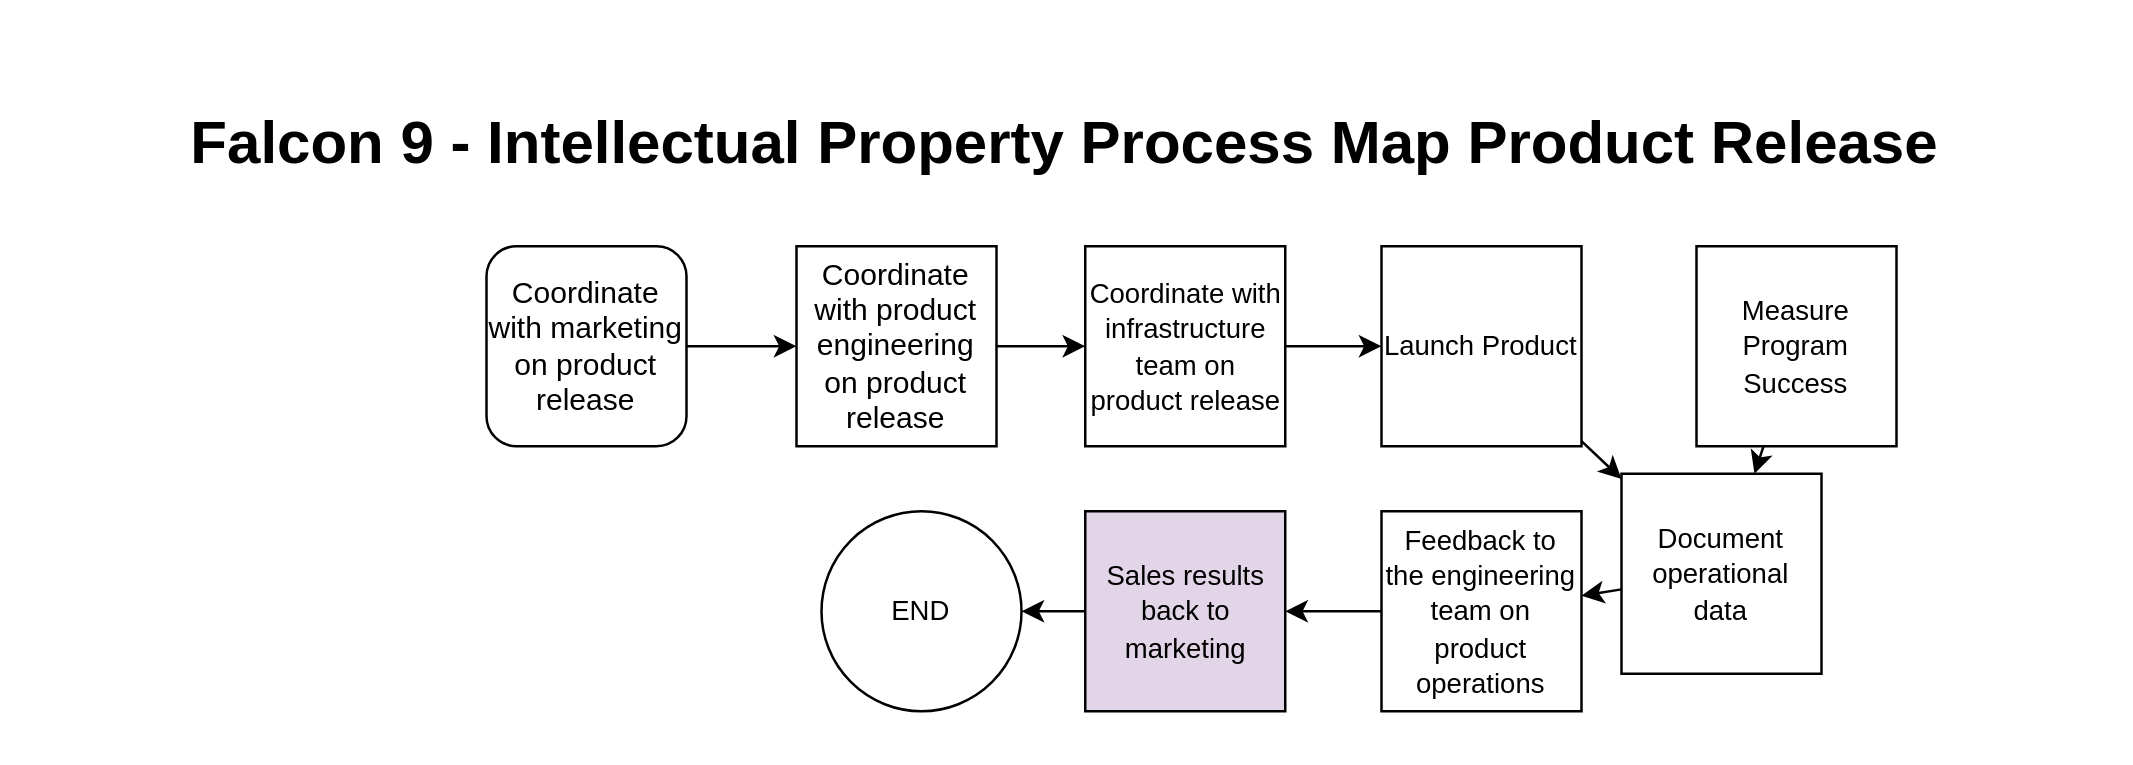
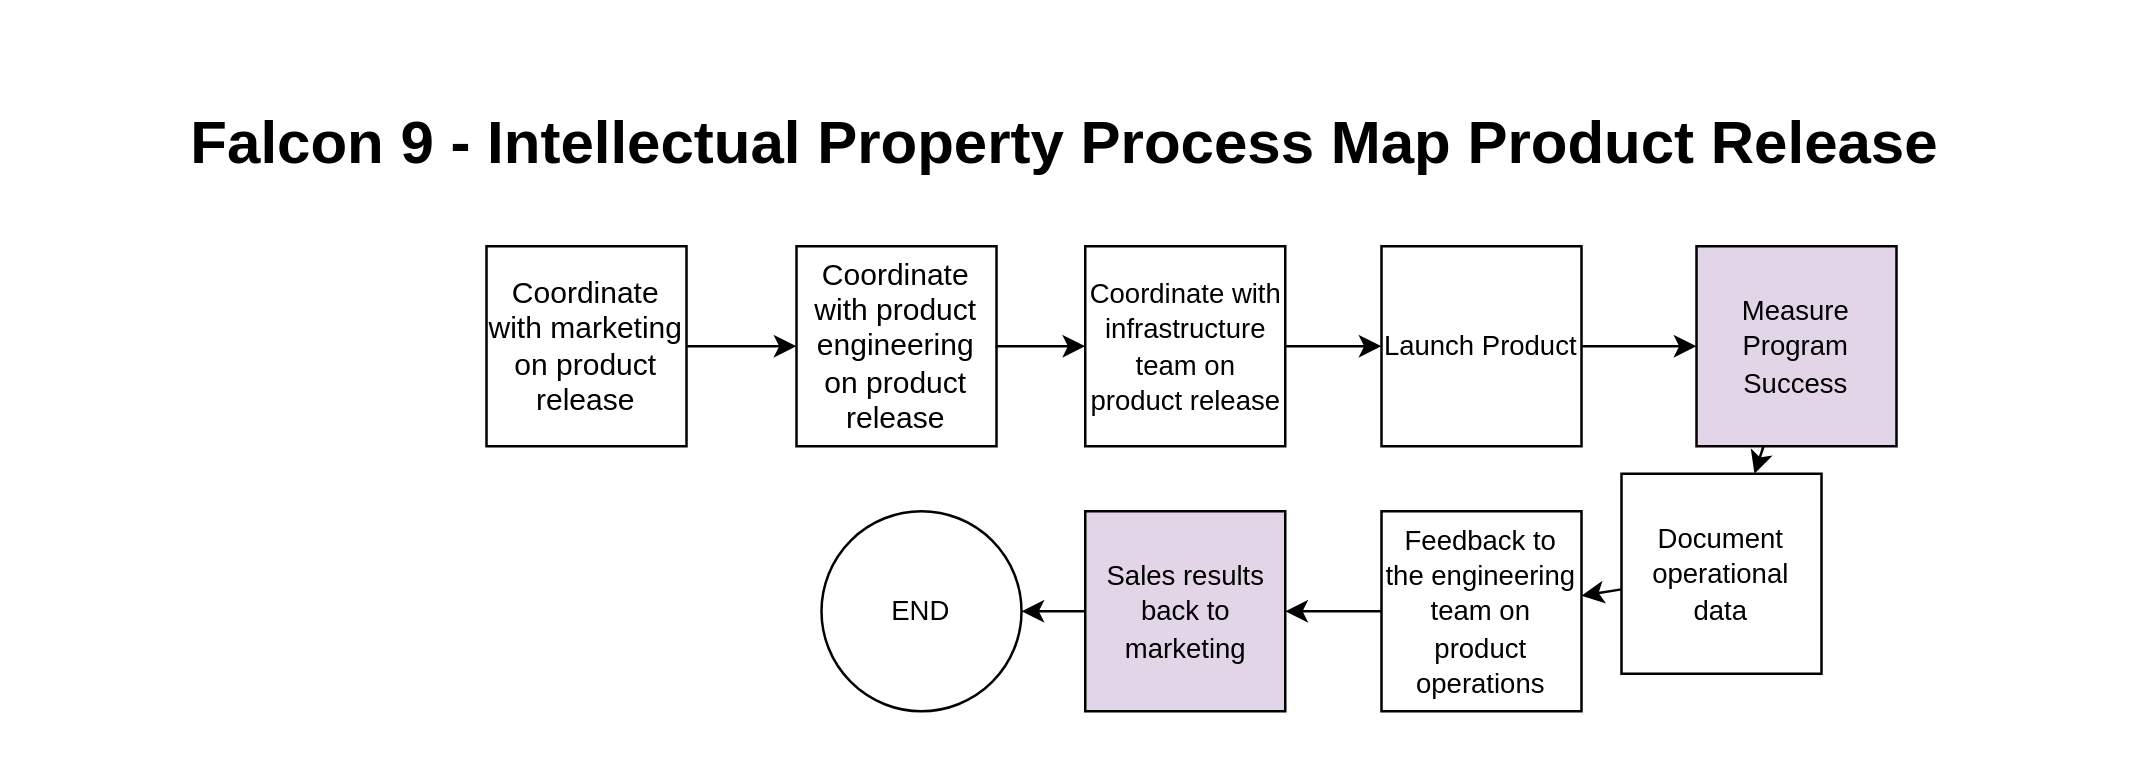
(586, 346) -> (586, 346)
(1796, 346) -> (1796, 346)
(1595, 454) -> (1630, 346)
